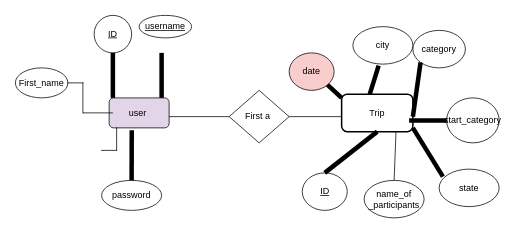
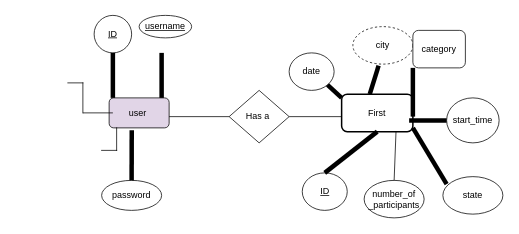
(383, 45) -> (383, 45)
(439, 49) -> (439, 49)
(312, 72) -> (312, 72)
(42, 83) -> none
(377, 113) -> (377, 113)
(259, 117) -> (259, 117)
(473, 120) -> (473, 120)
(469, 188) -> (473, 195)
(394, 199) -> (394, 199)
